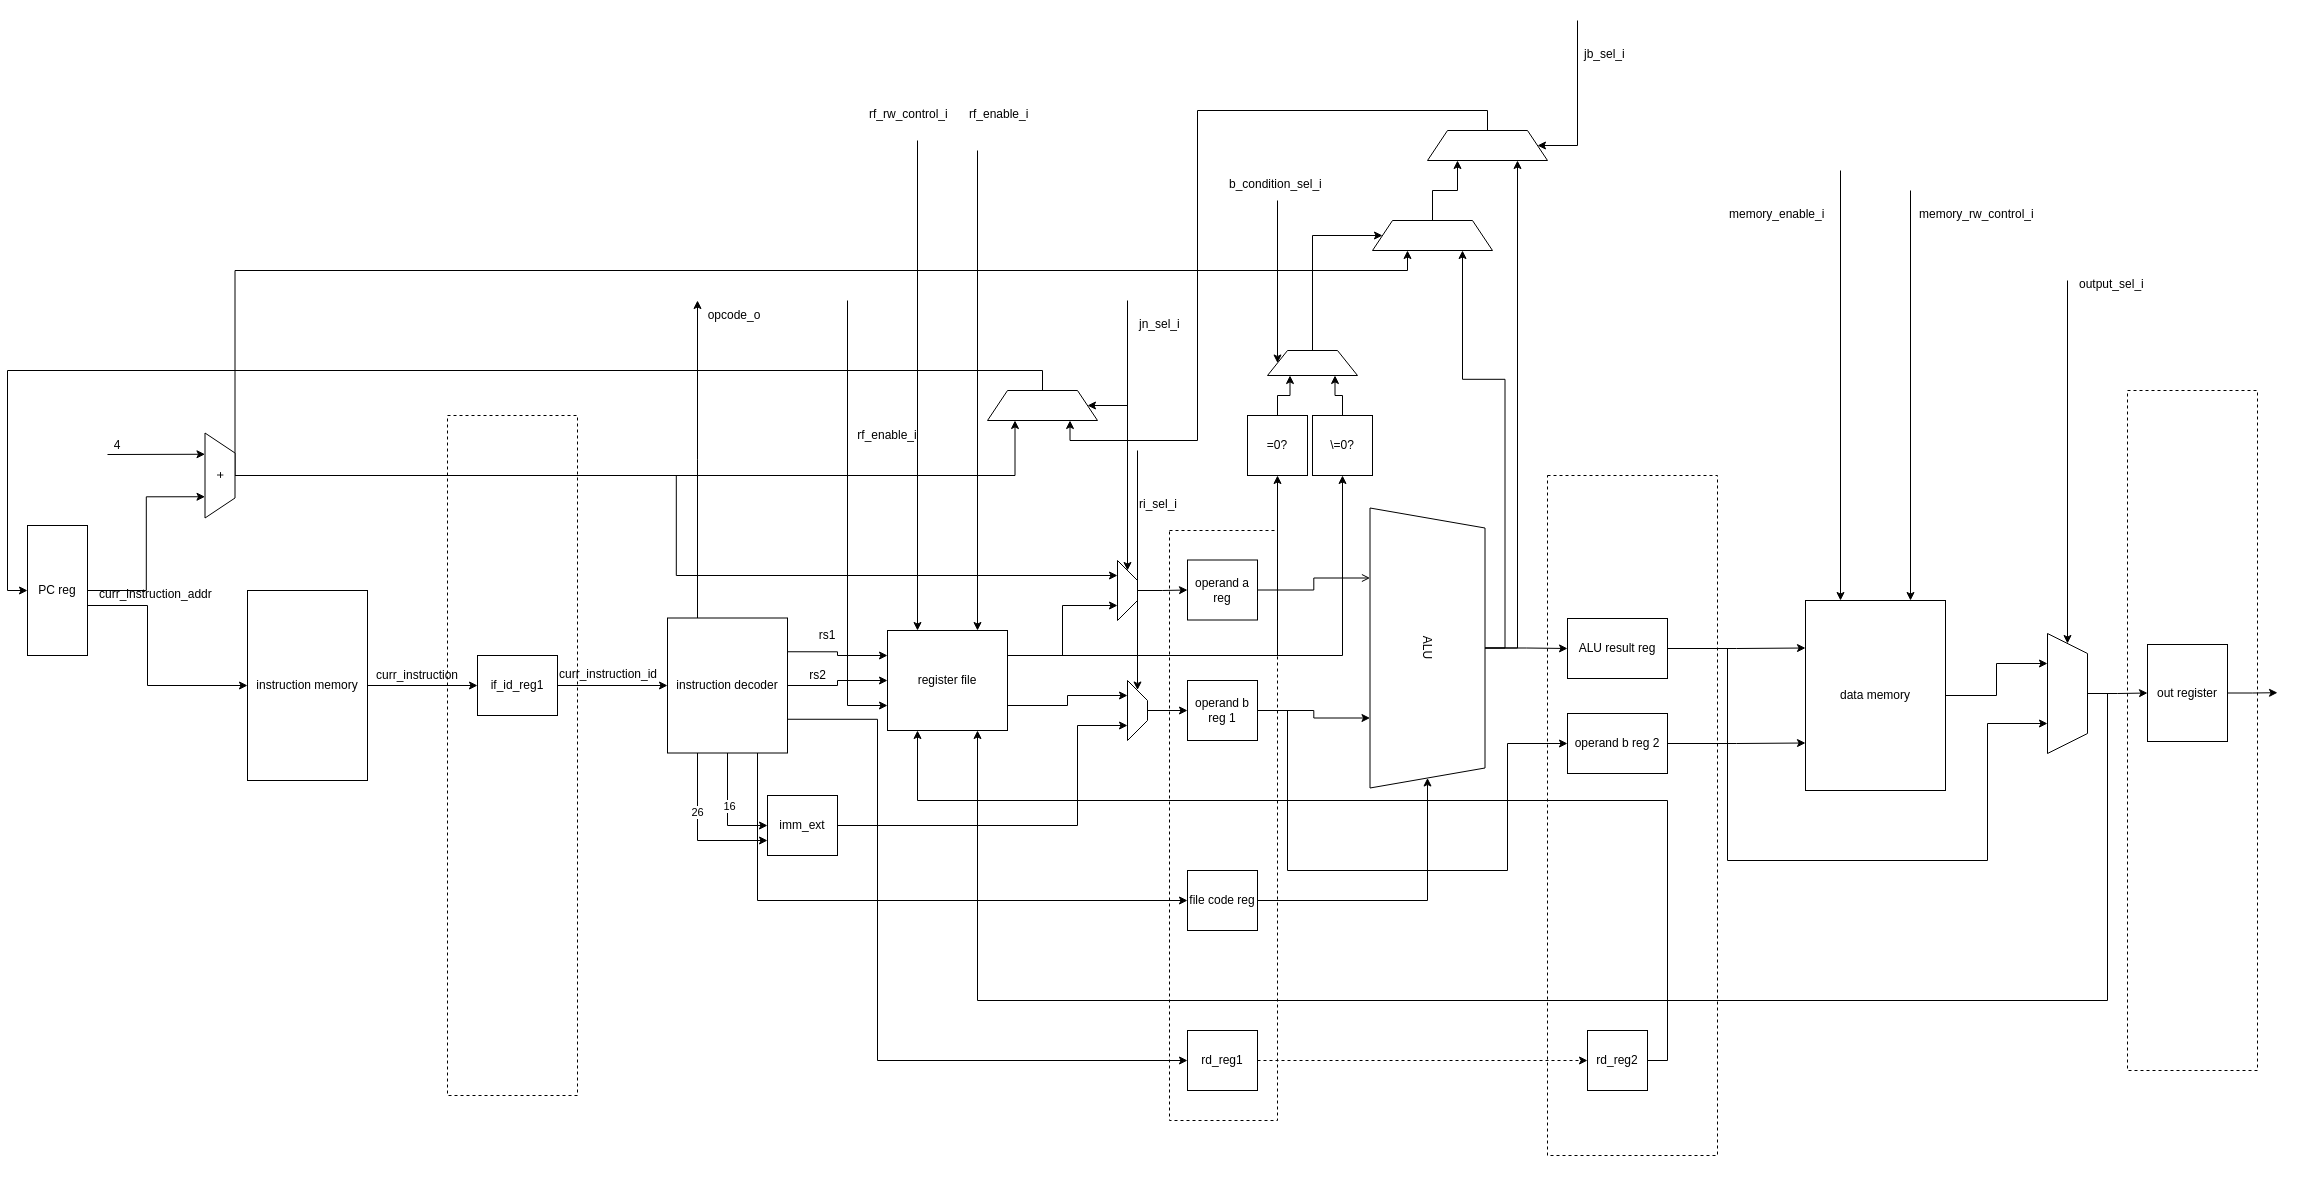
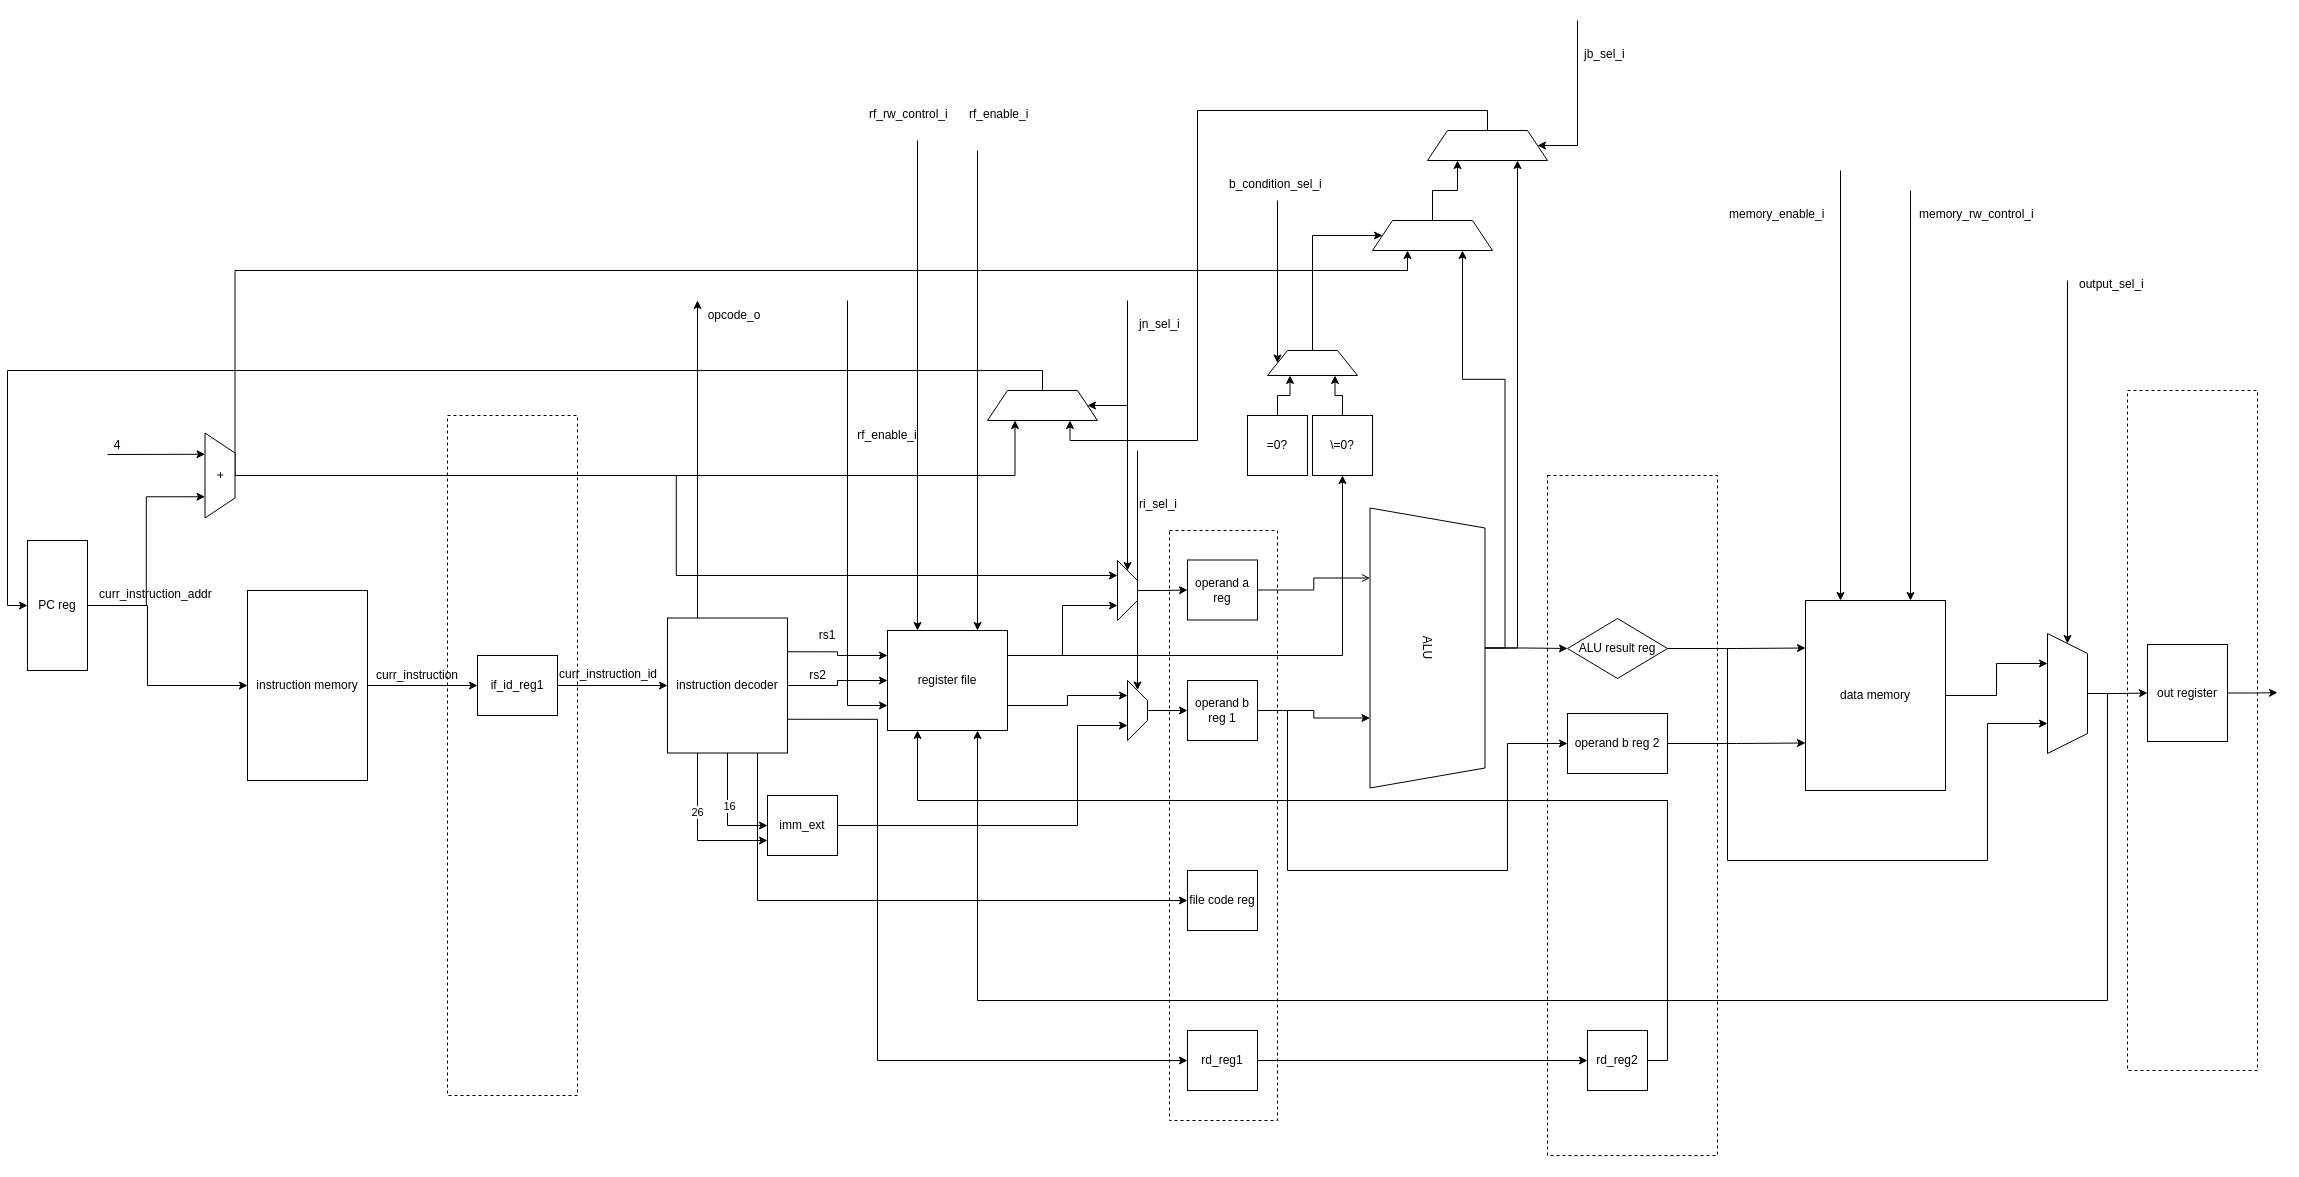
(1278, 568) -> none
(58, 591) -> (58, 606)
(1618, 649) -> (1618, 649)
(1401, 901) -> none
(1419, 1061) -> (1419, 1061)
